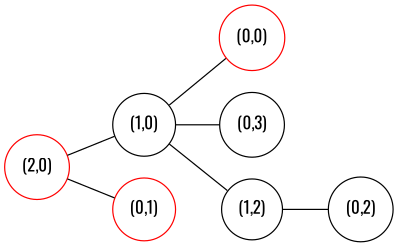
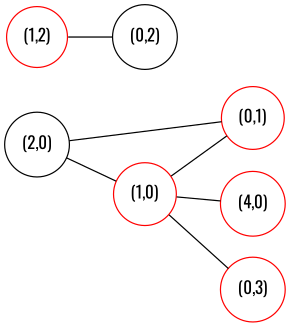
(252, 38) -> (253, 204)
(144, 125) -> (145, 194)
(252, 125) -> (253, 290)
(37, 167) -> (37, 145)
(198, 167) -> (199, 156)
(252, 209) -> (37, 37)
